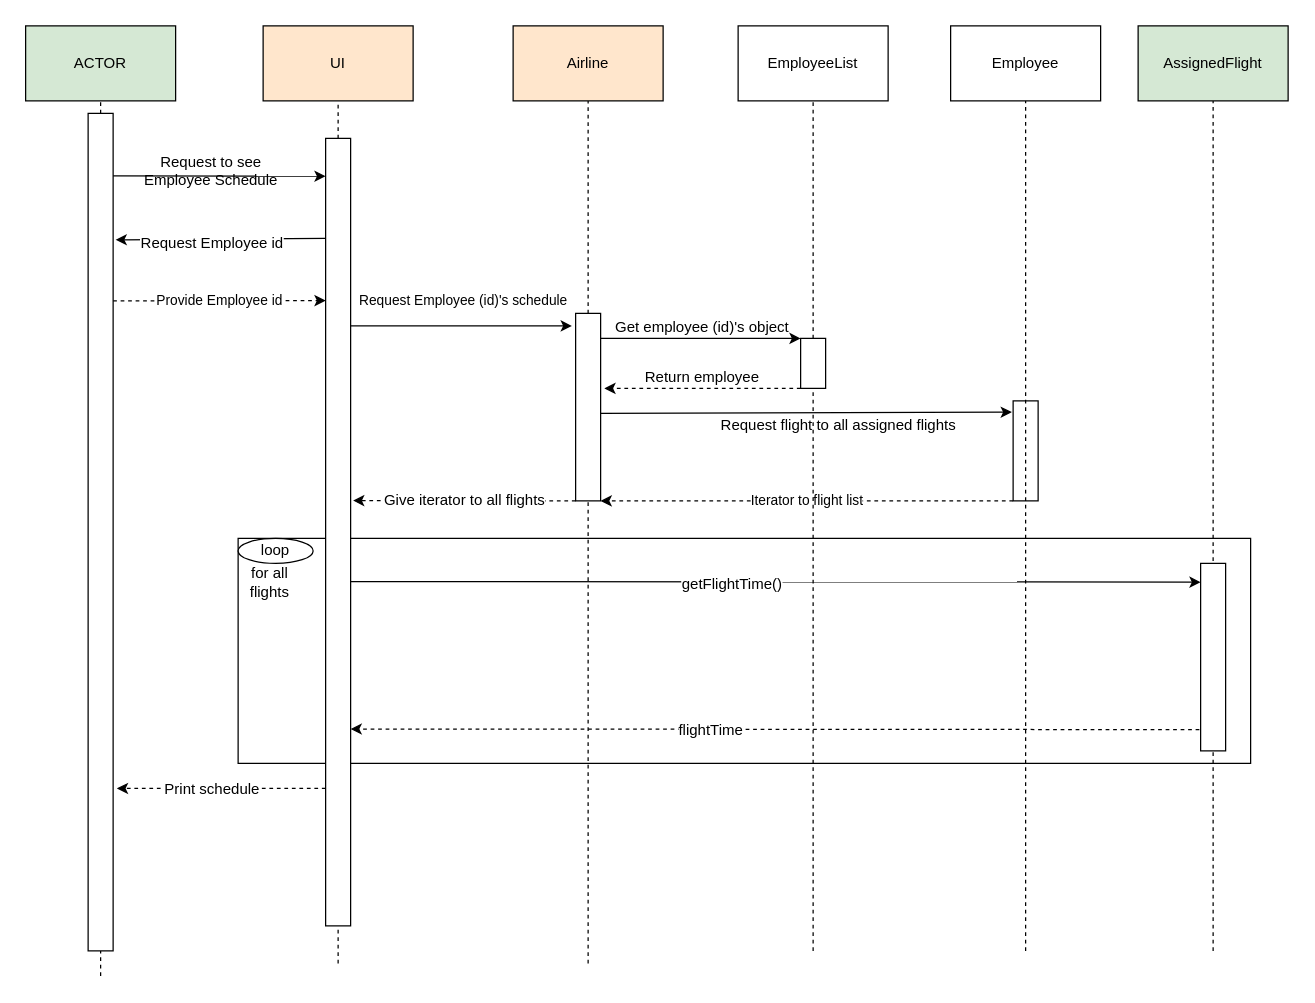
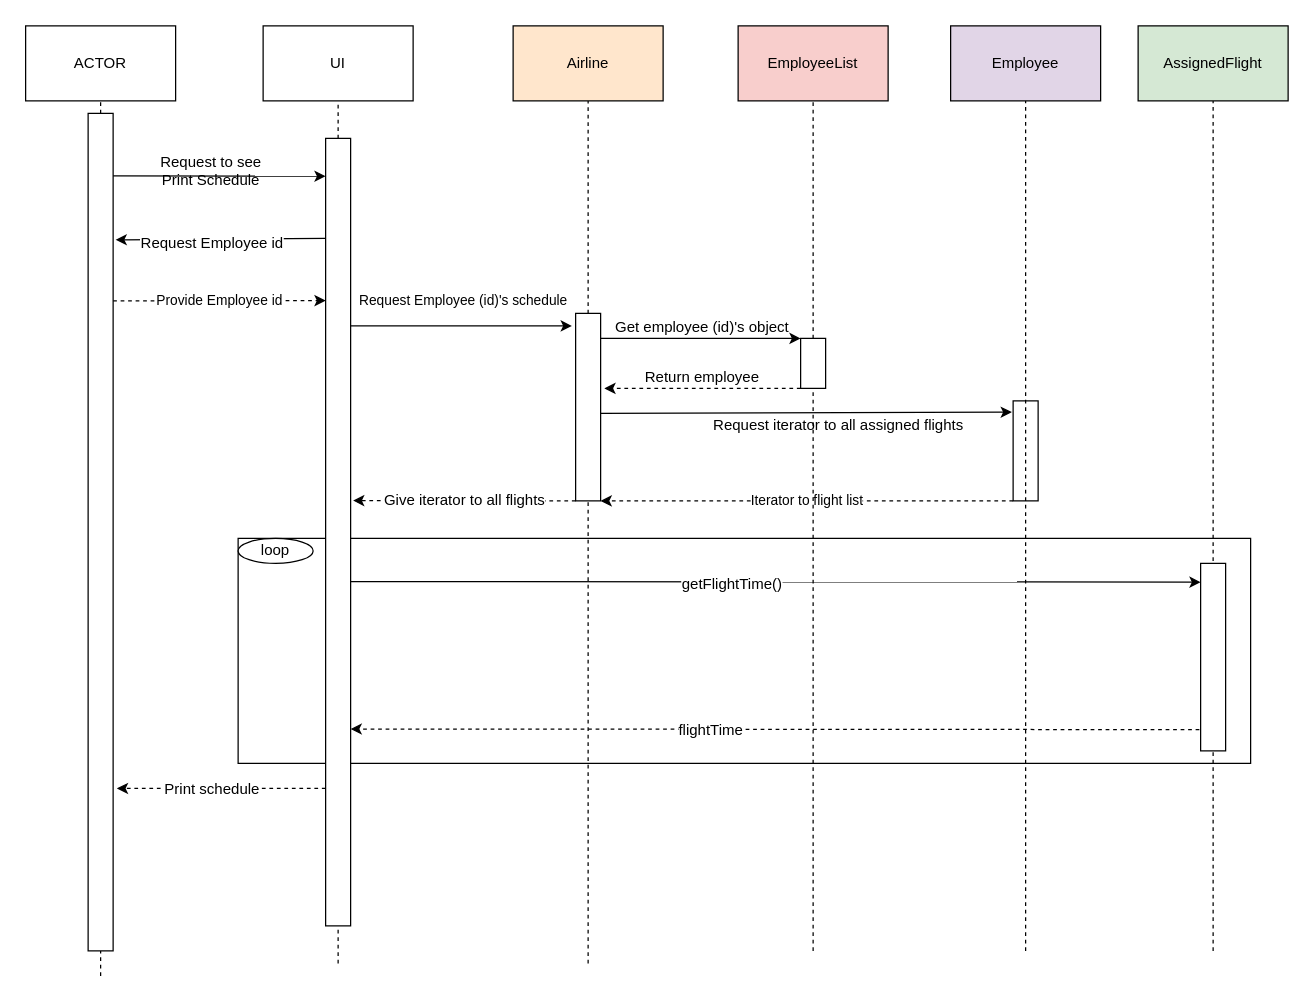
(101, 63) -> (101, 63)
(338, 63) -> (338, 63)
(813, 63) -> (813, 63)
(1026, 63) -> (1026, 63)
(211, 171) -> (211, 171)
(839, 426) -> (839, 426)
(269, 582) -> none
